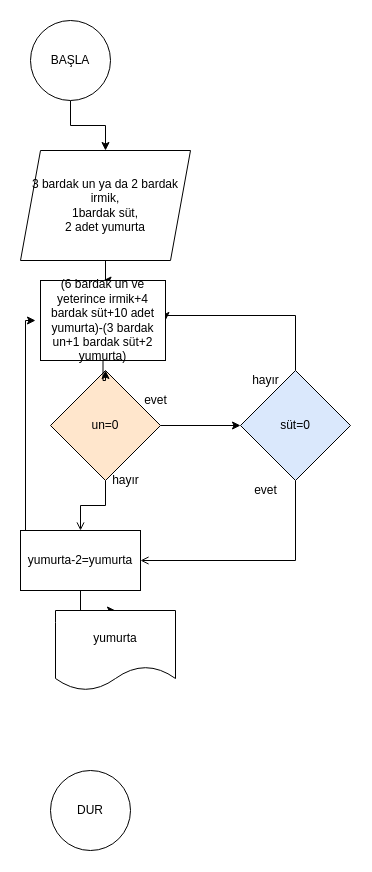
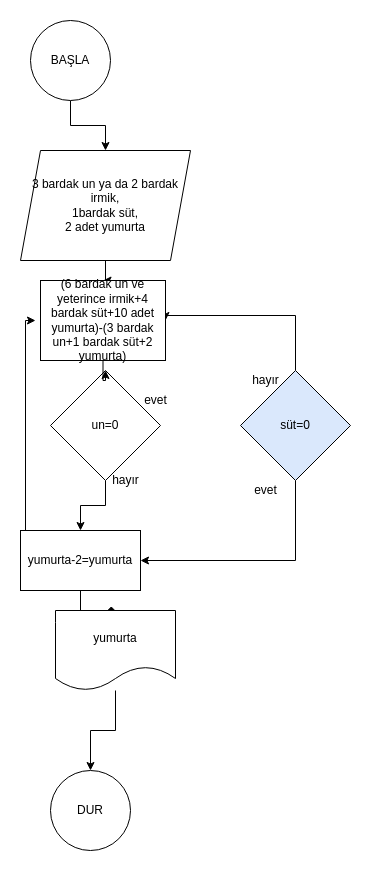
(106, 426) -> (106, 426)
(197, 426) -> none
(81, 524) -> (81, 522)
(146, 561) -> (148, 561)
(107, 611) -> (107, 611)
none -> (107, 731)
